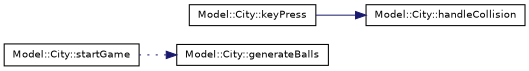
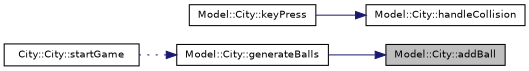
(72, 55) -> (72, 55)
none -> (446, 55)
